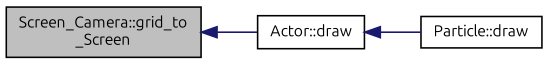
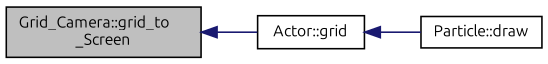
(104, 32) -> (104, 32)
(311, 32) -> (311, 32)
